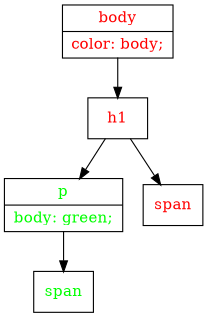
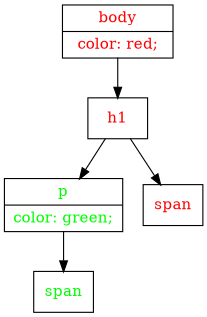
(118, 44) -> (118, 44)
(64, 218) -> (64, 218)
